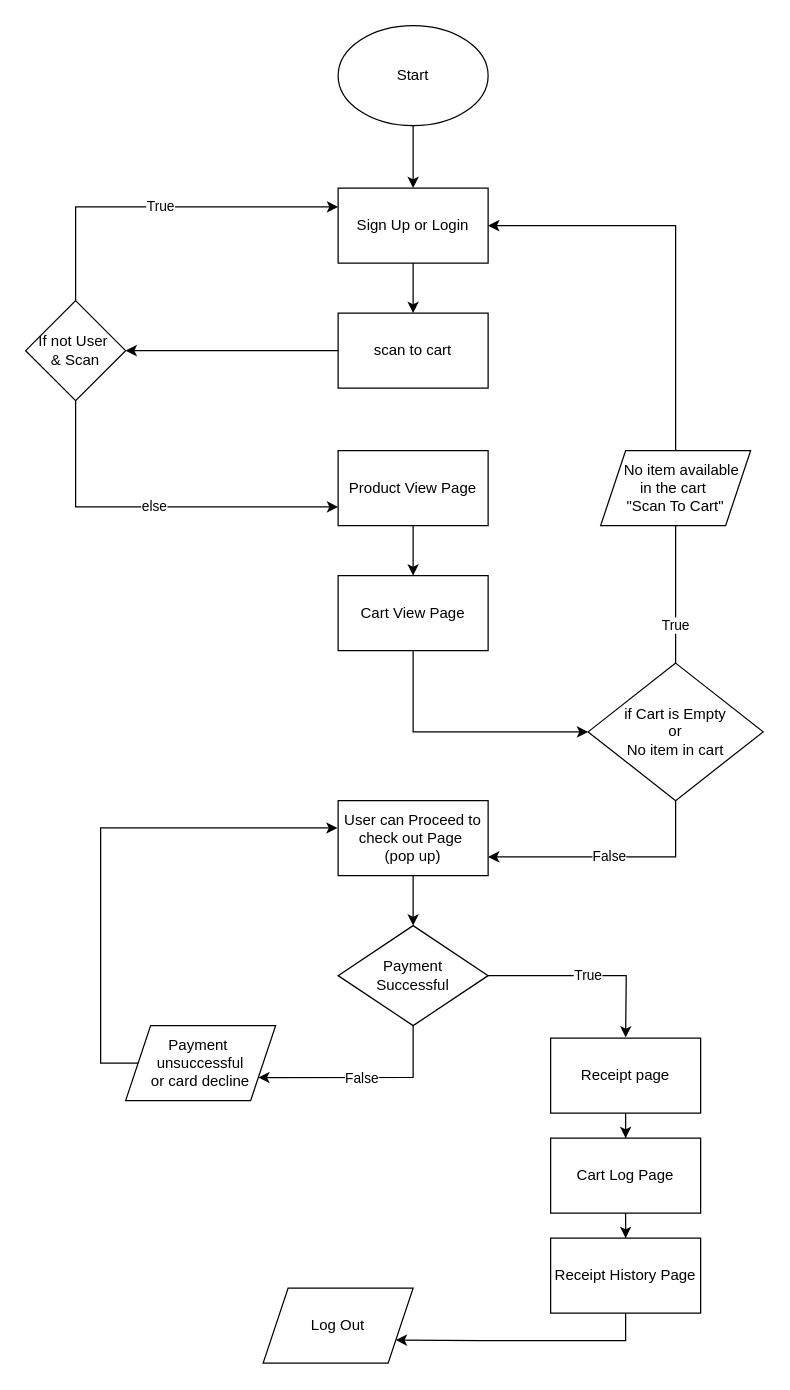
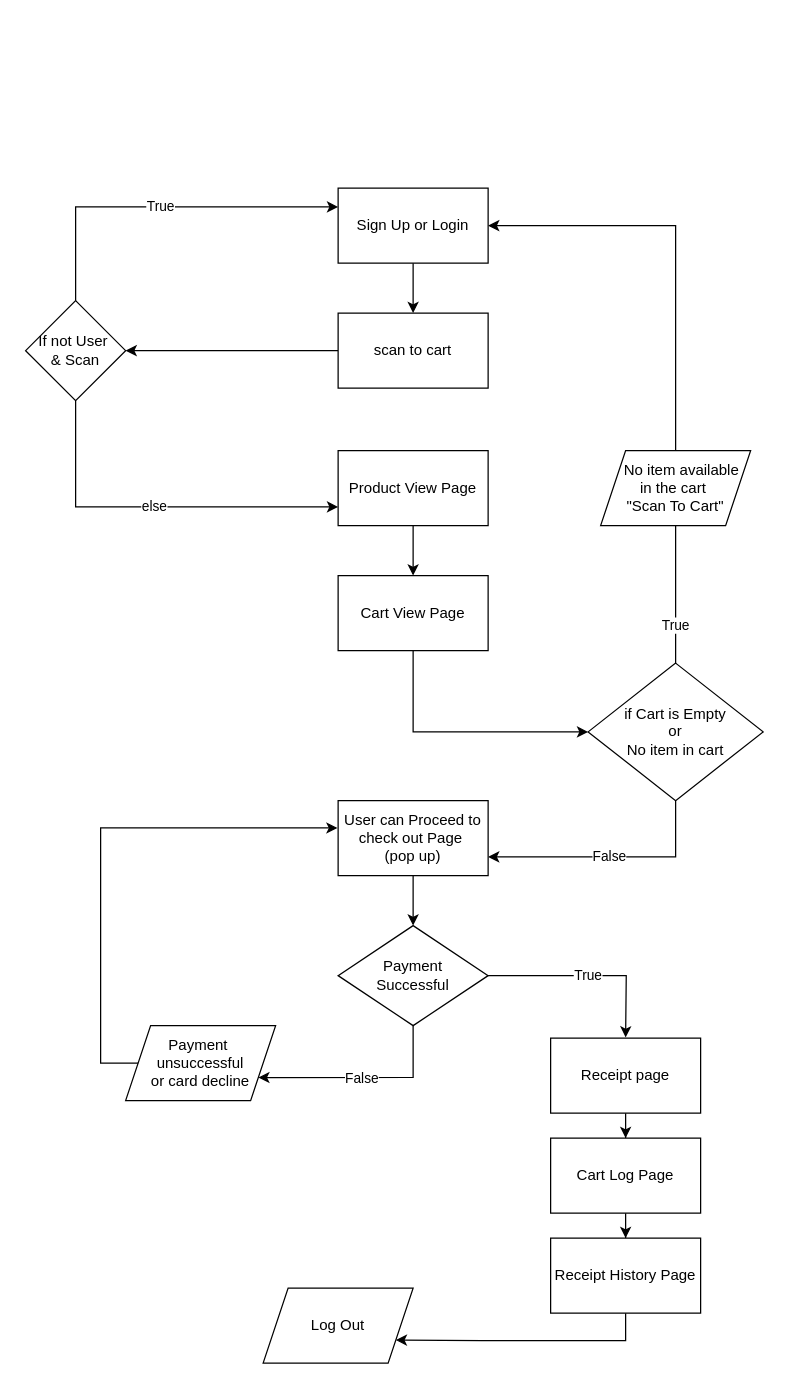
(413, 76) -> none
(413, 153) -> none
